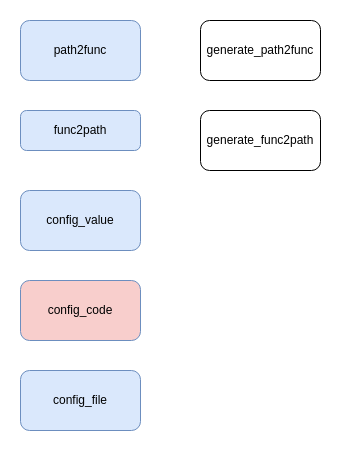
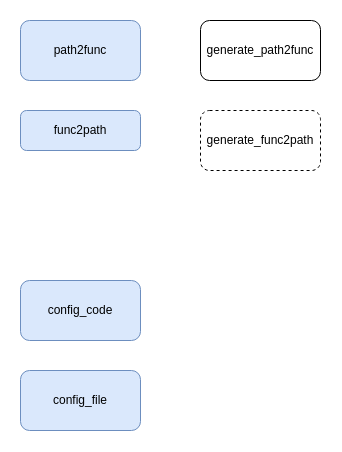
(261, 141) -> (261, 141)
(81, 221) -> none
(81, 311) -> (81, 311)
